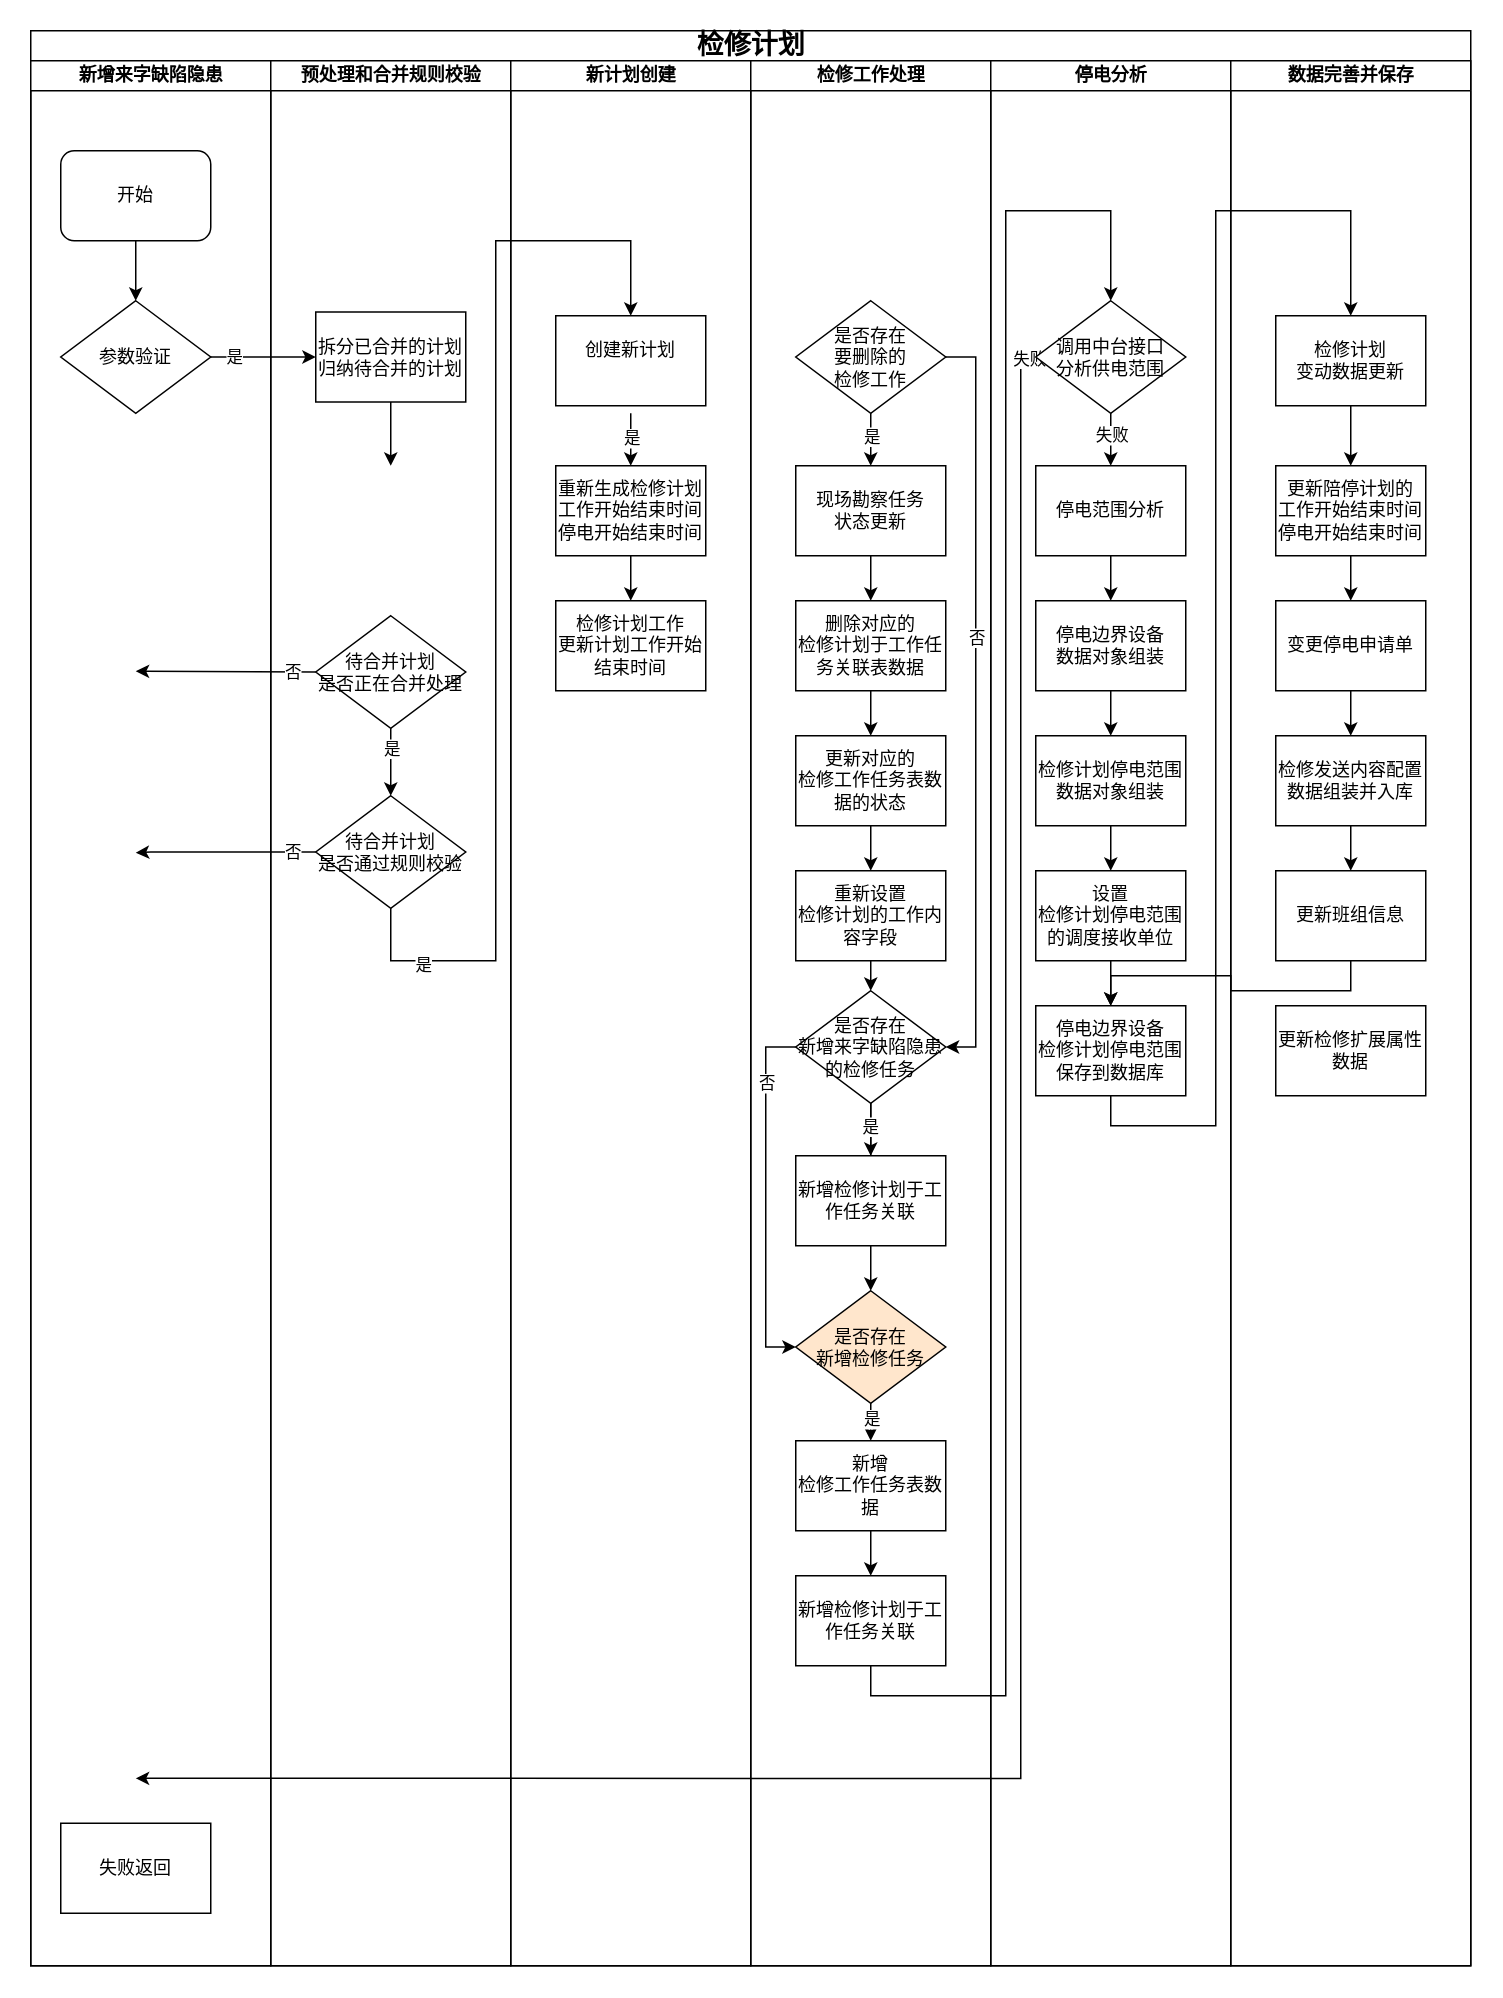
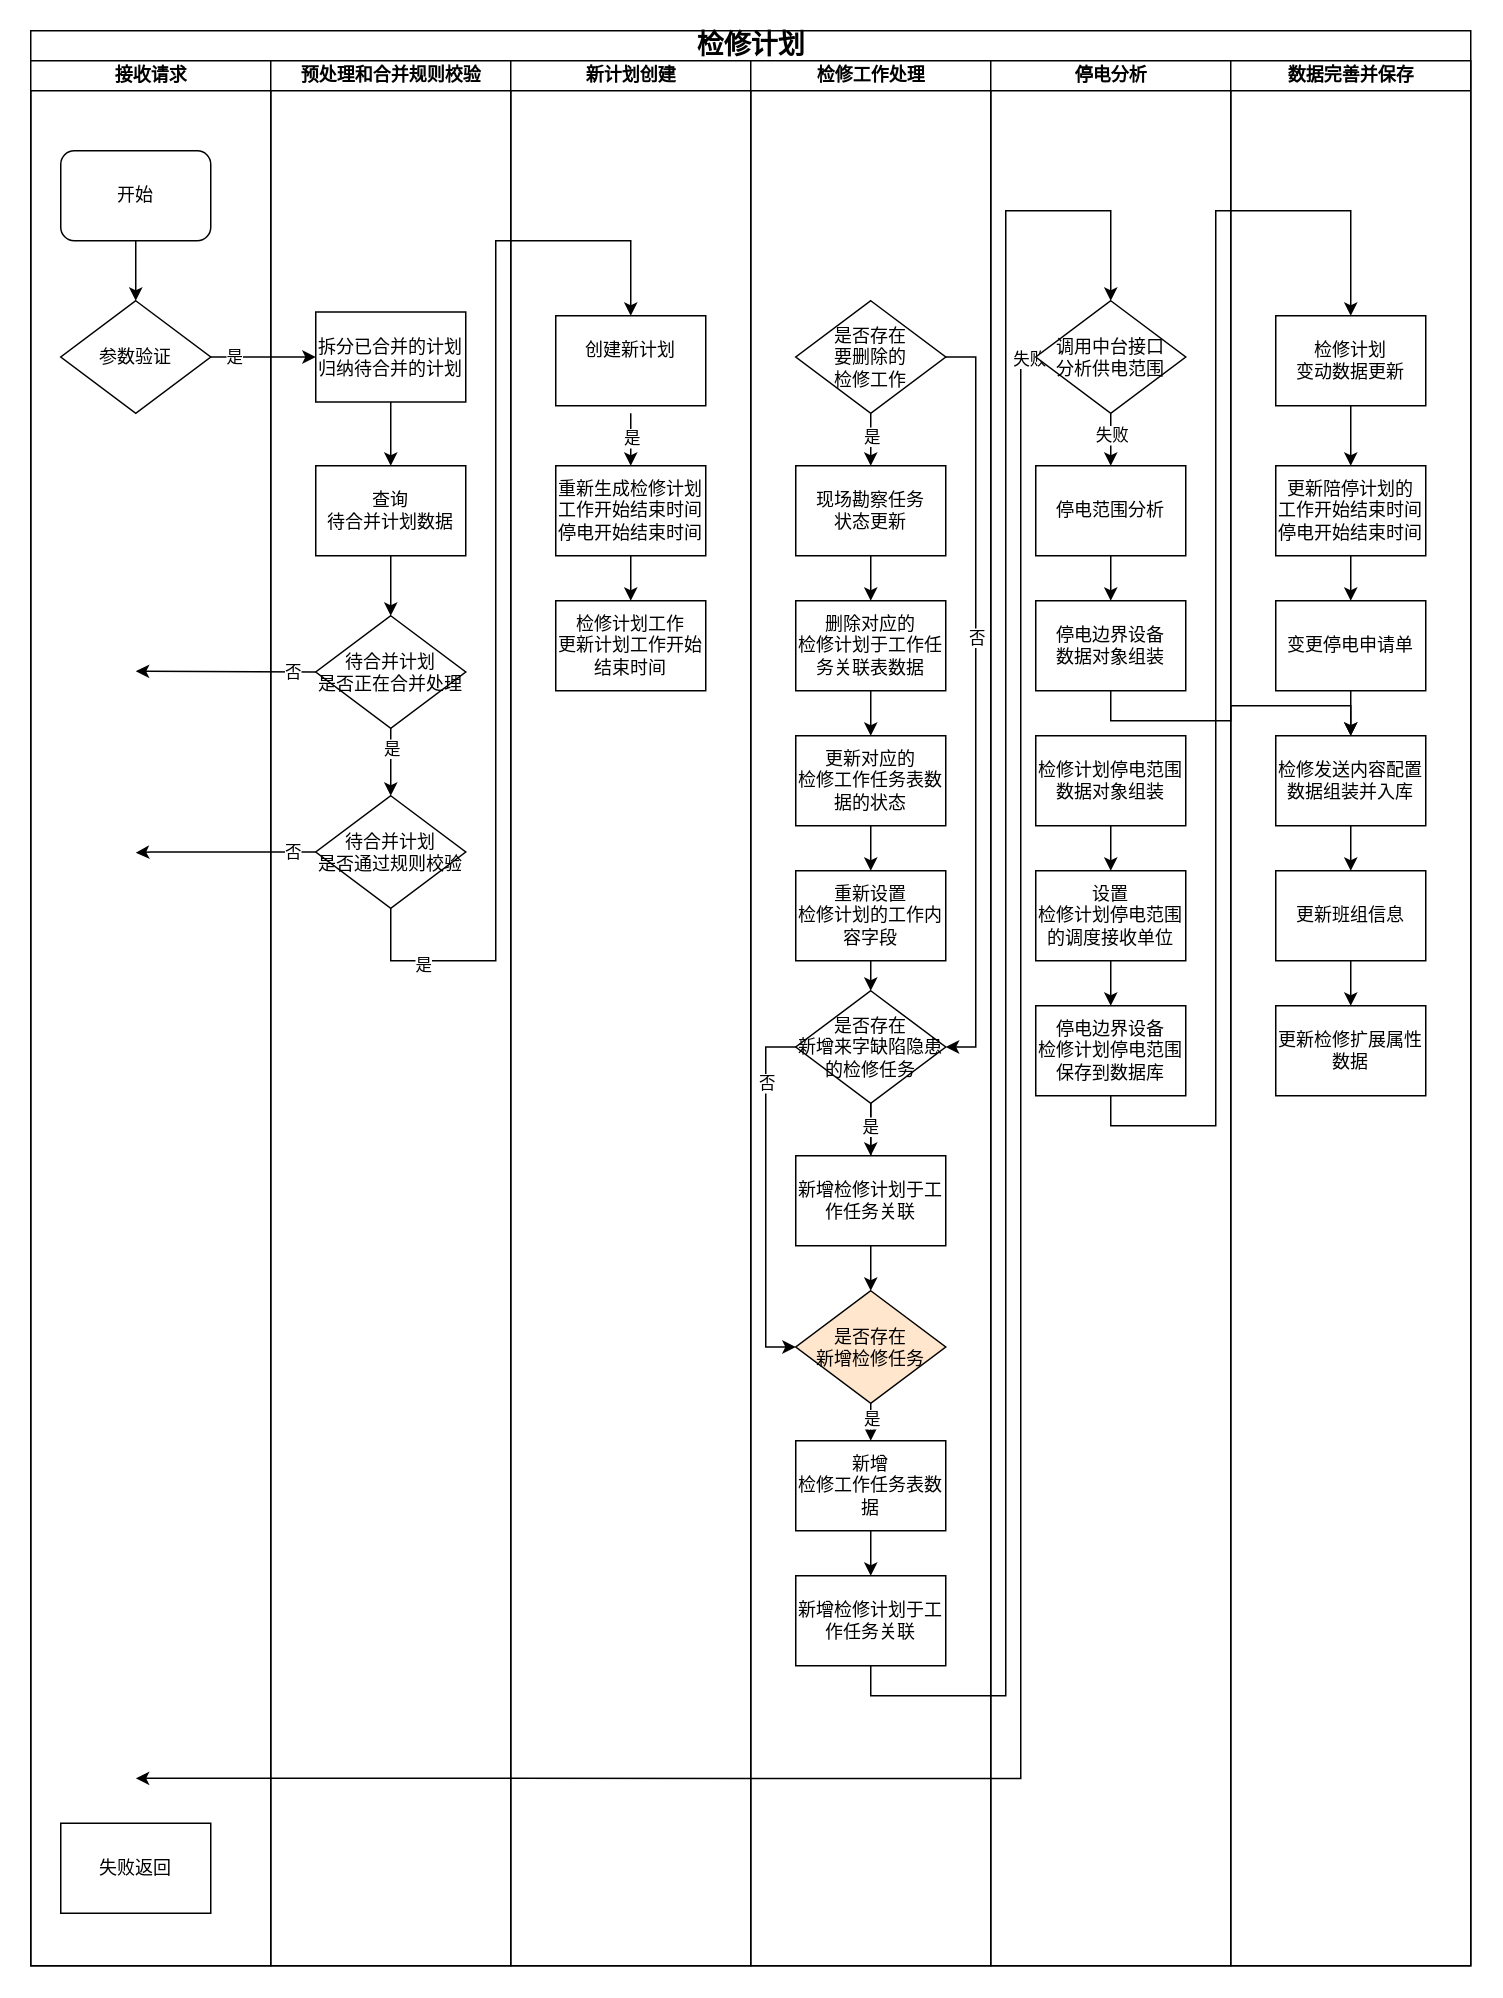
(152, 76) -> (152, 76)
none -> (391, 511)
none -> (391, 581)
(1111, 722) -> (1167, 721)
(1294, 991) -> (1351, 992)
